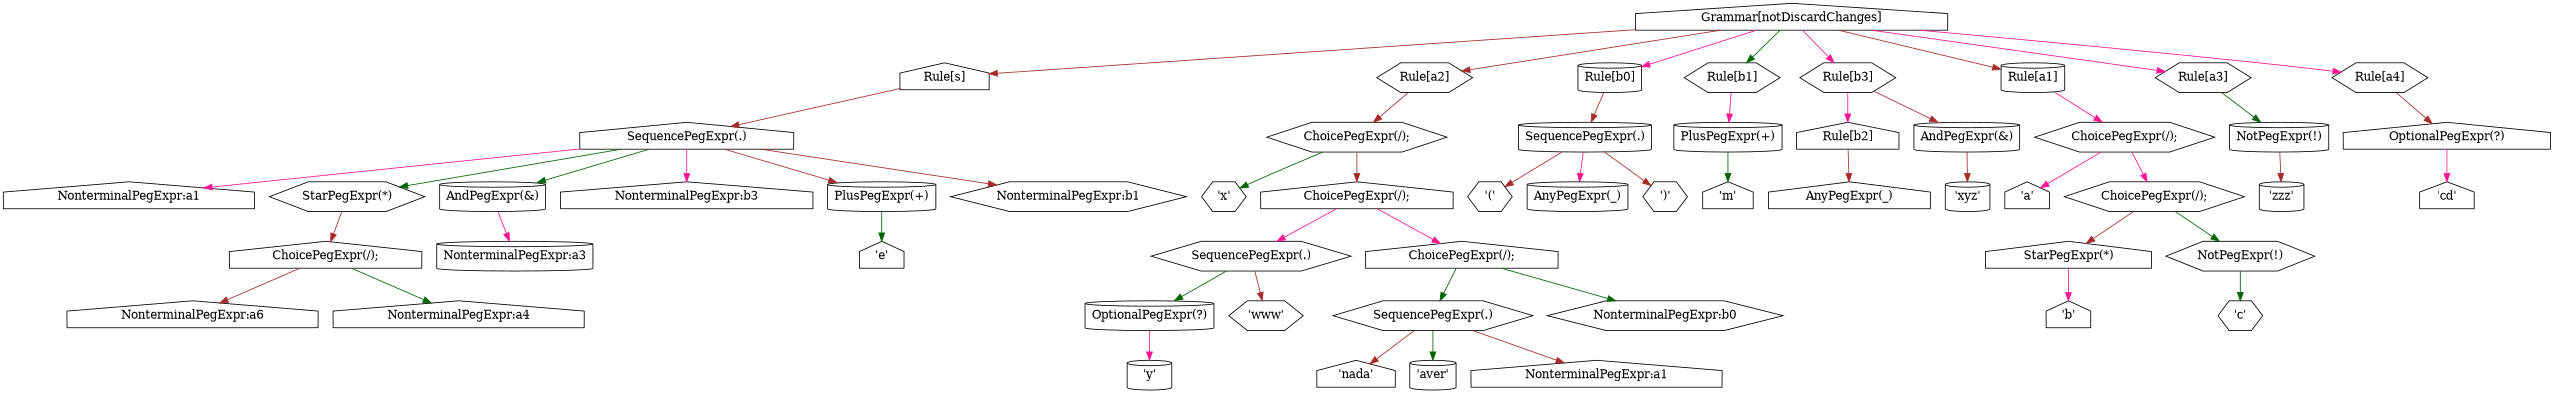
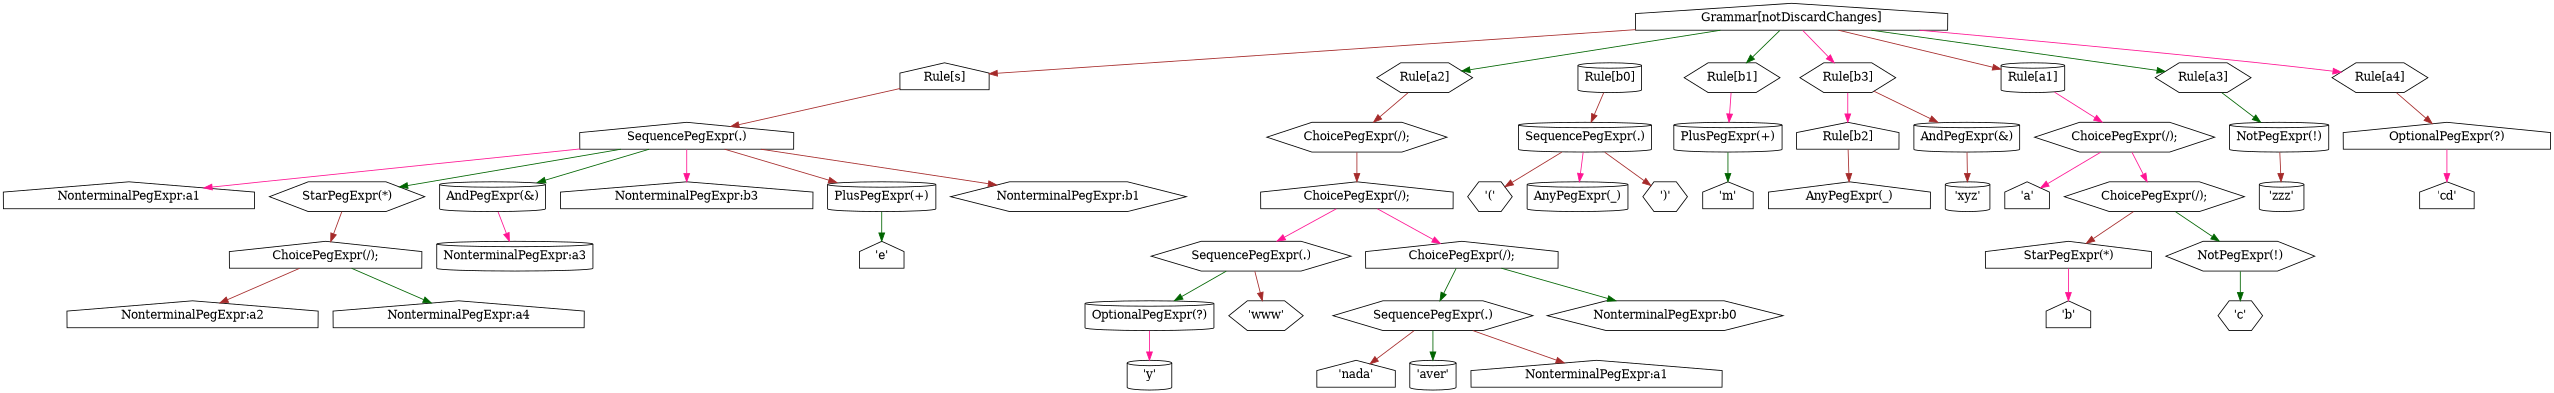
(1703, 47) -> none
(1595, 50) -> (1595, 50)
(2014, 50) -> (2014, 50)
(1224, 197) -> none
(193, 316) -> (193, 316)
